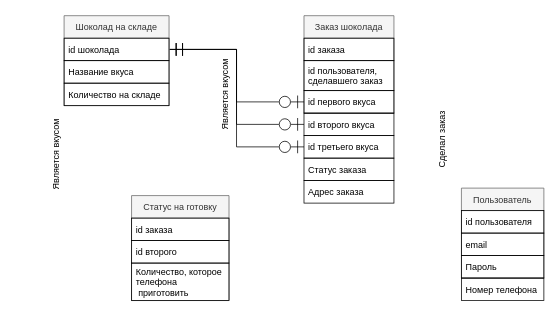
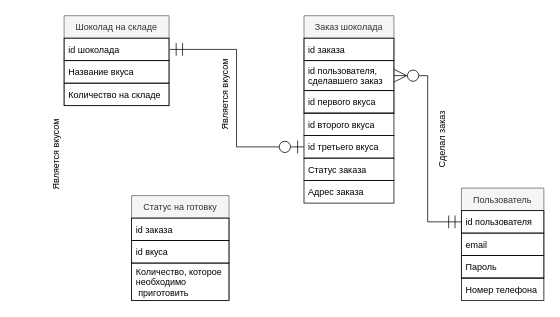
(258, 102) -> none
(258, 124) -> none
none -> (428, 160)
(159, 252) -> (154, 252)
(181, 272) -> (181, 272)
